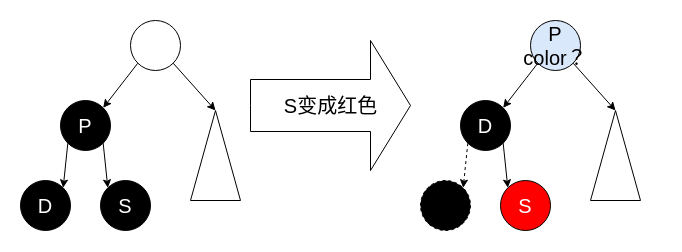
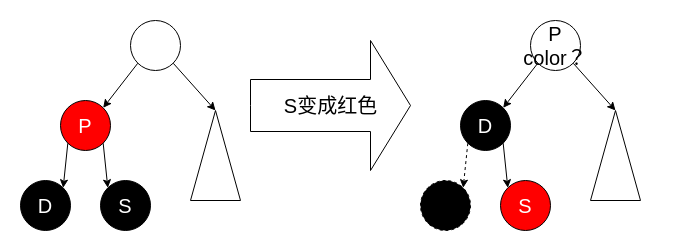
(556, 46) -> (556, 46)
(86, 126) -> (86, 126)
